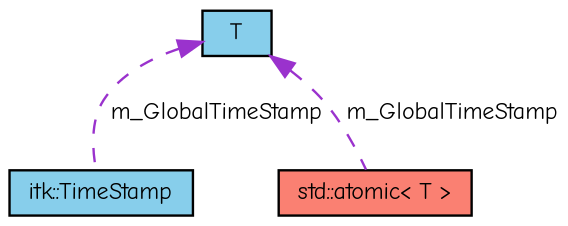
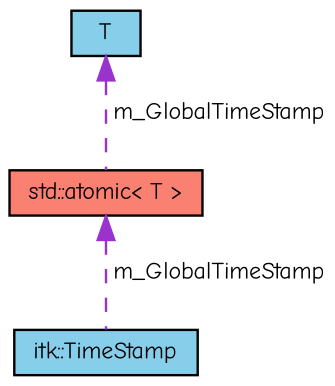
(110, 92) -> (106, 285)
